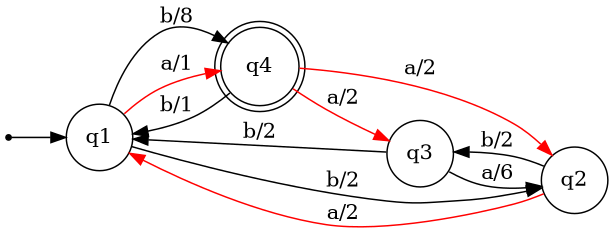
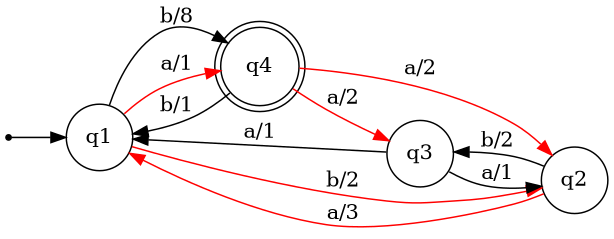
(260, 132) -> (260, 132)
(497, 174) -> (497, 174)
(327, 192) -> (327, 192)
(343, 214) -> (343, 214)
